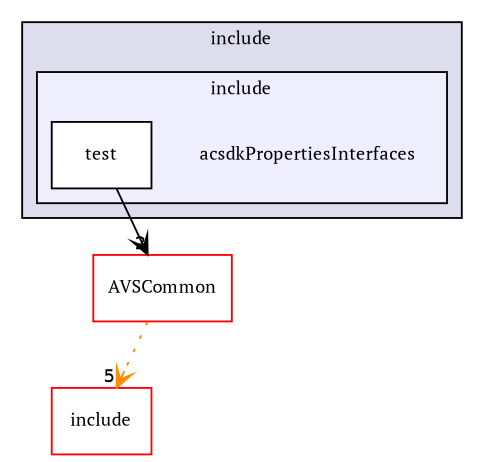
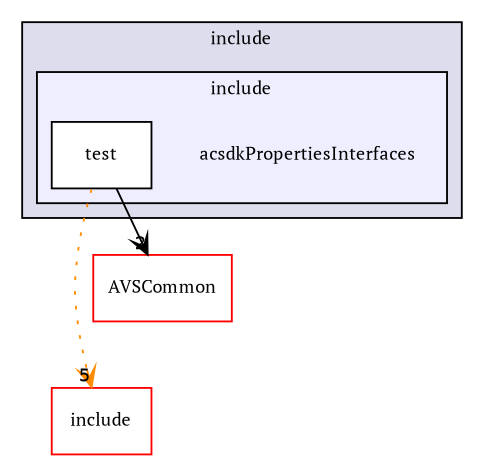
(136, 346) -> (75, 279)
